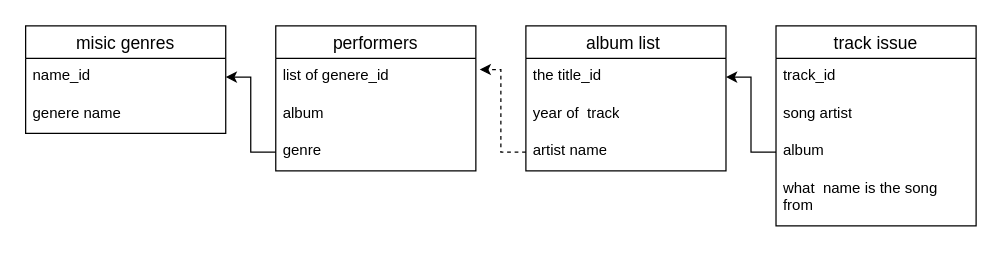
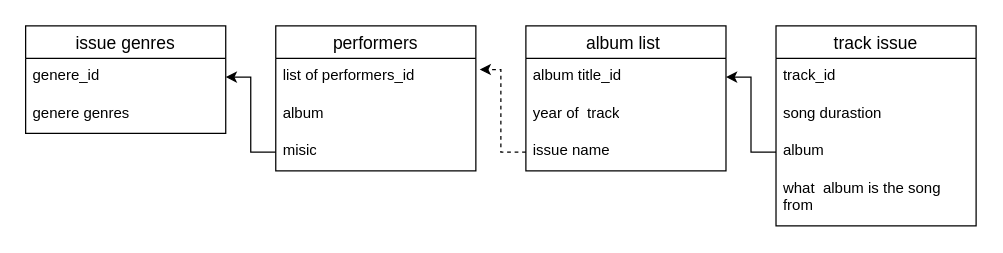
(125, 43) -> (125, 43)
(61, 76) -> (69, 76)
(345, 76) -> (362, 76)
(576, 76) -> (582, 76)
(77, 113) -> (86, 113)
(825, 113) -> (838, 113)
(304, 151) -> (300, 151)
(575, 151) -> (571, 151)
(877, 197) -> (877, 197)
